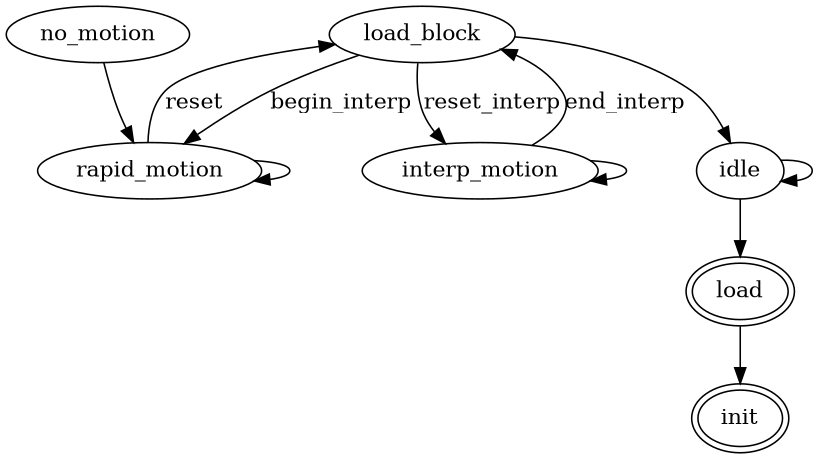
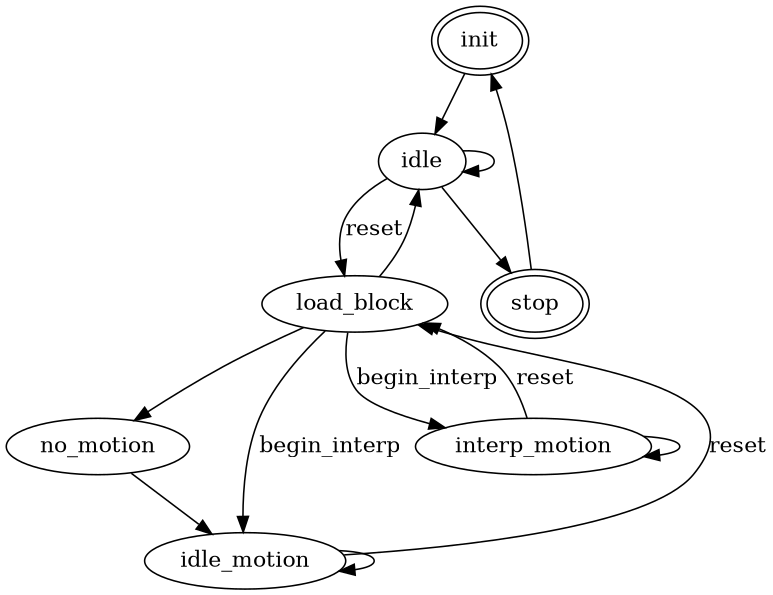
none -> (453, 97)
(493, 103) -> (428, 378)
(625, 103) -> (545, 378)
(150, 171) -> (245, 561)
none -> (349, 212)
(740, 291) -> (535, 304)
none -> (224, 366)
